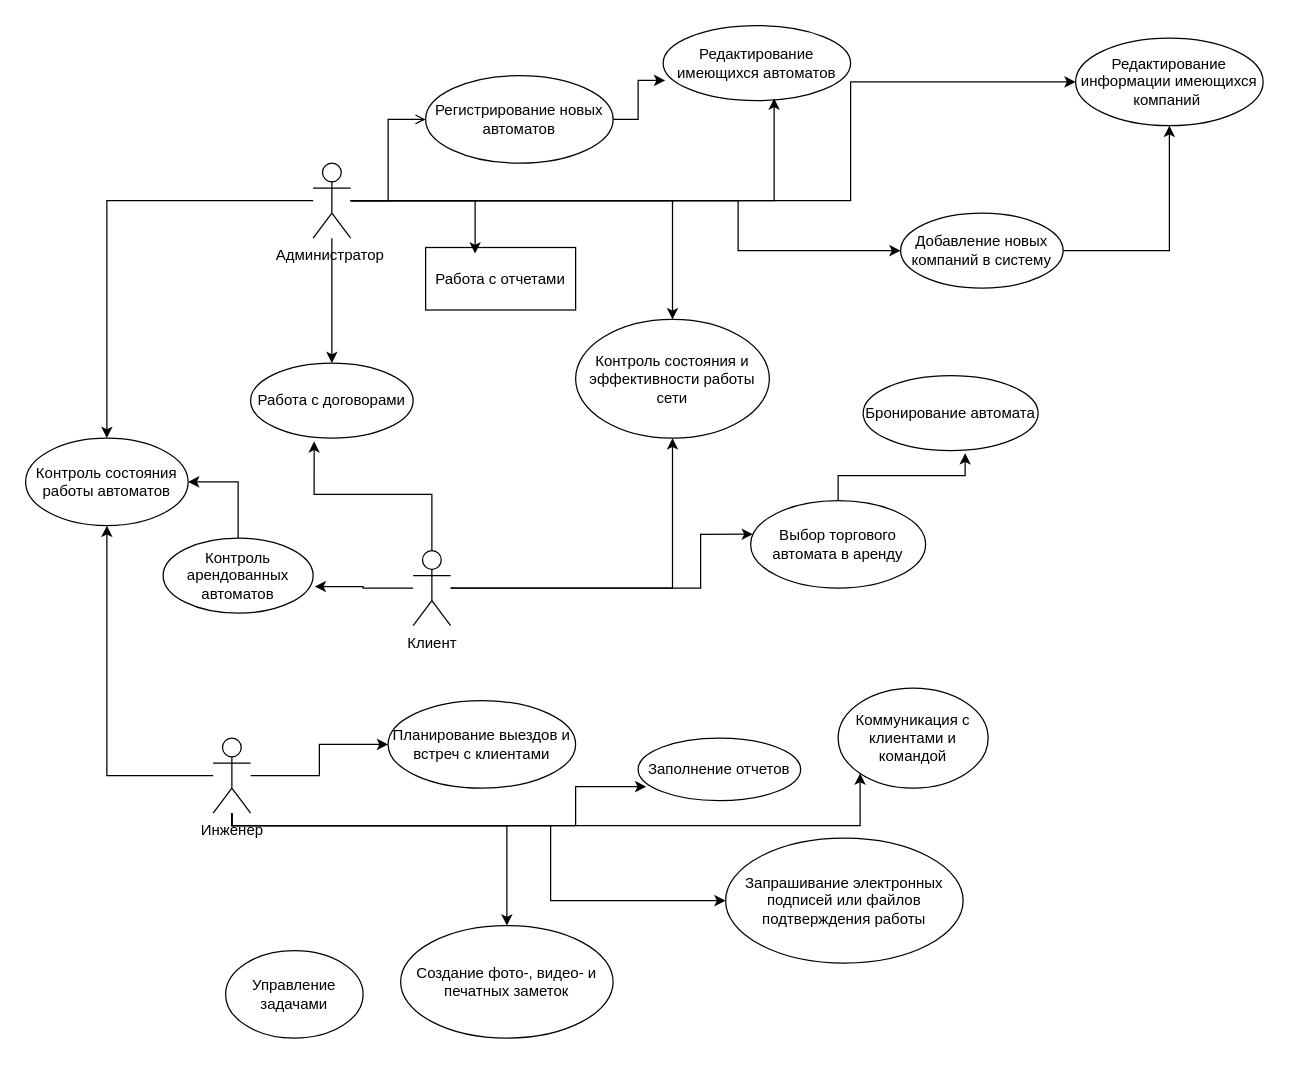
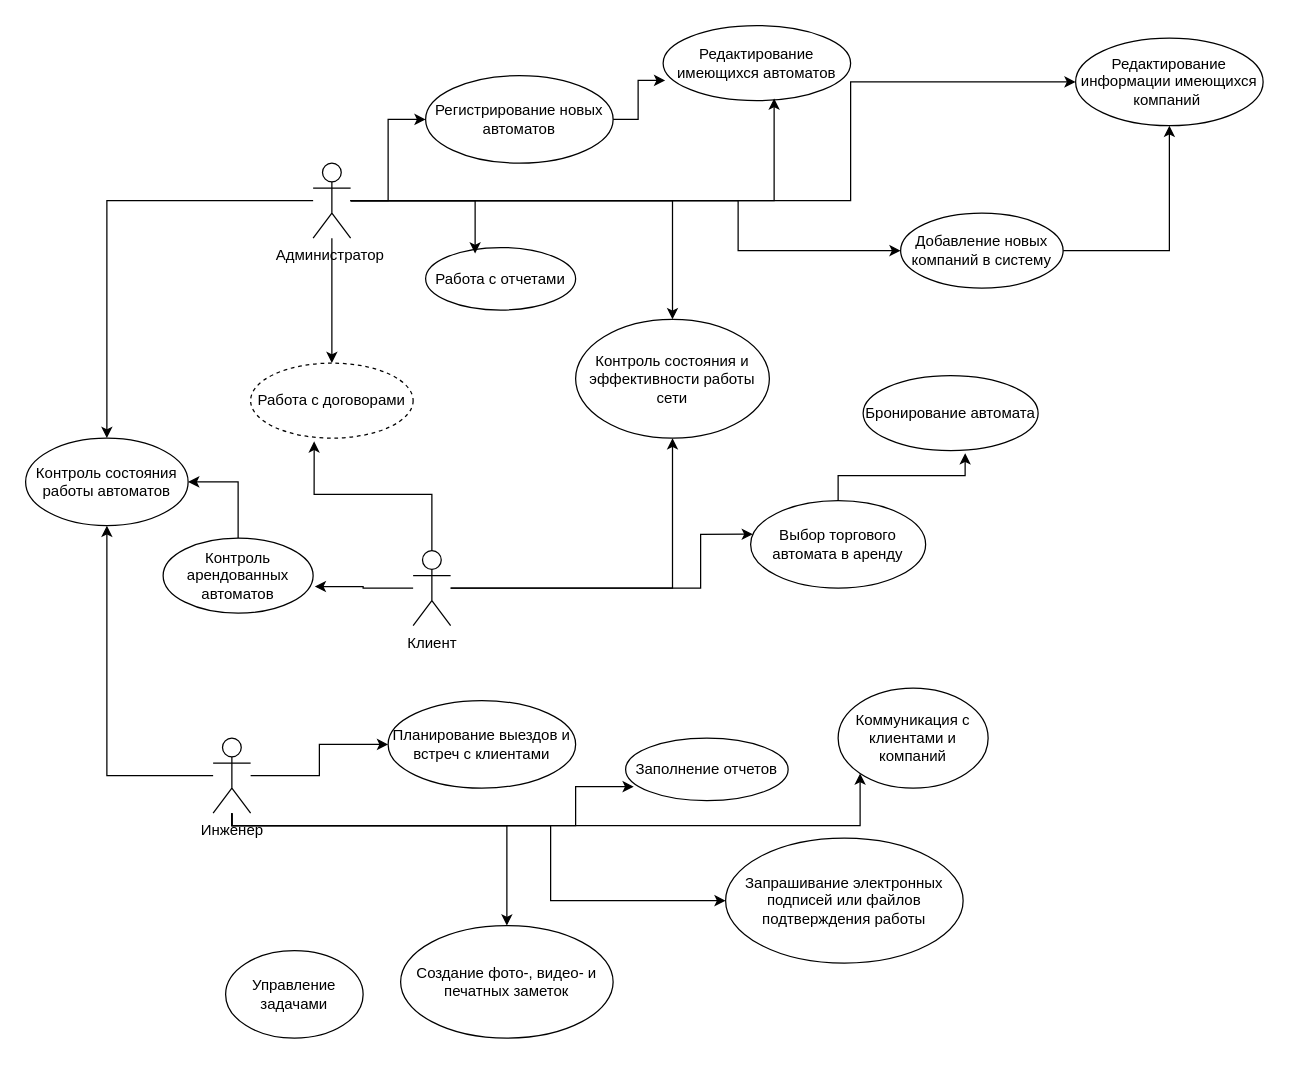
(418, 119) -> (416, 119)
(501, 279) -> (501, 279)
(332, 401) -> (332, 401)
(913, 738) -> (913, 738)
(719, 769) -> (707, 769)
